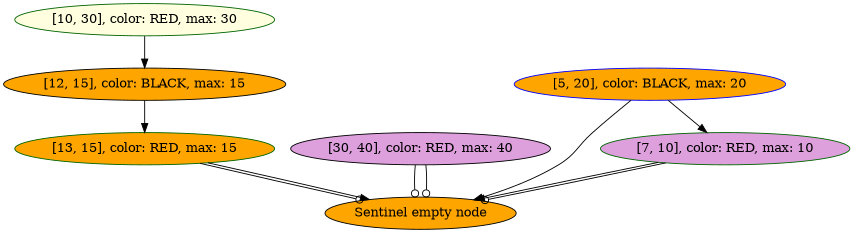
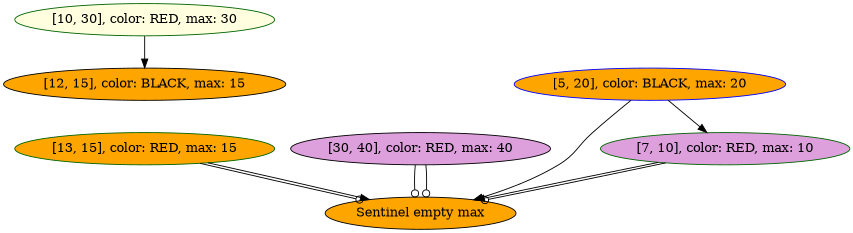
(145, 112) -> none
(421, 213) -> (421, 213)
